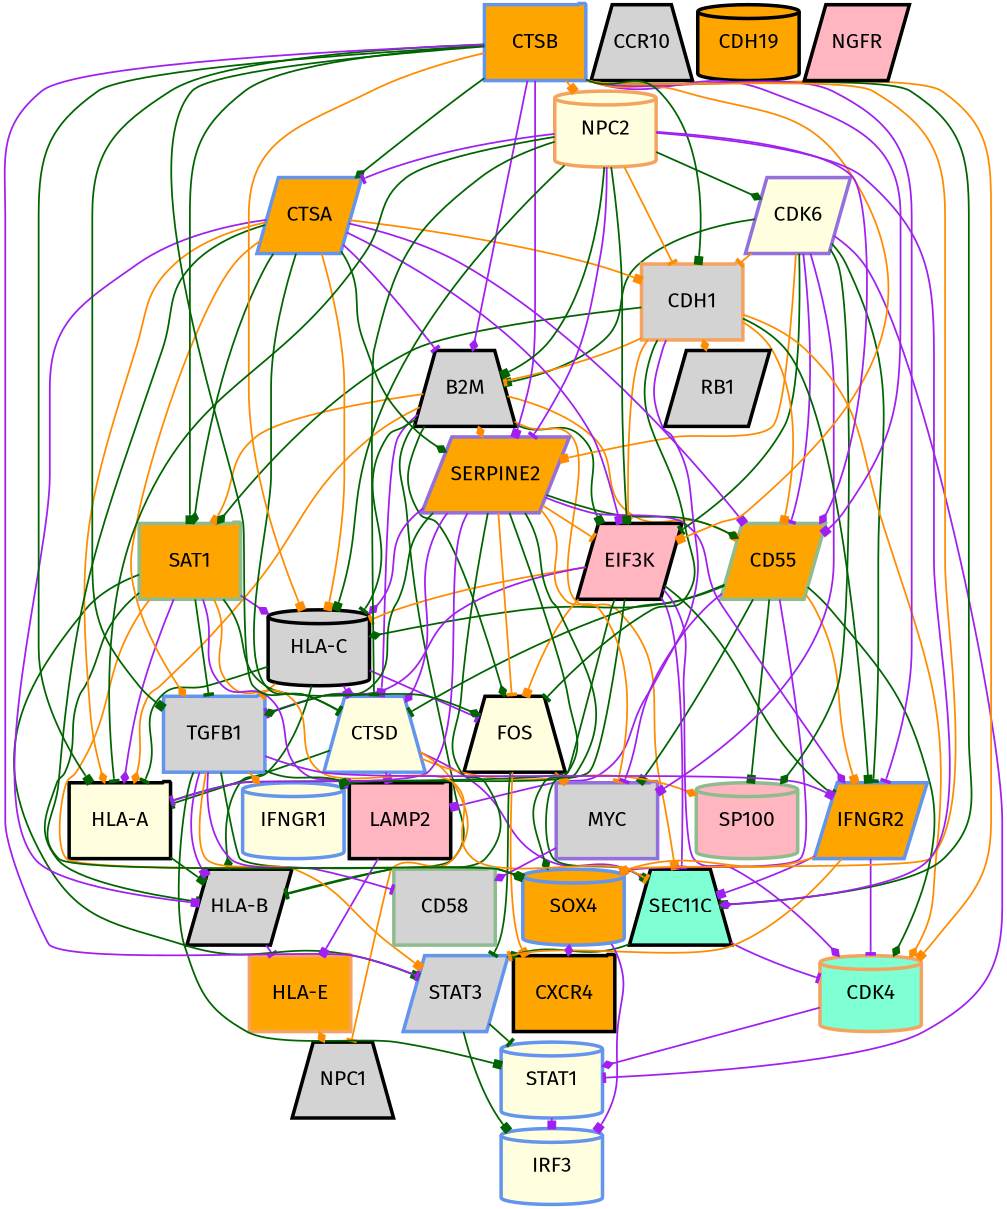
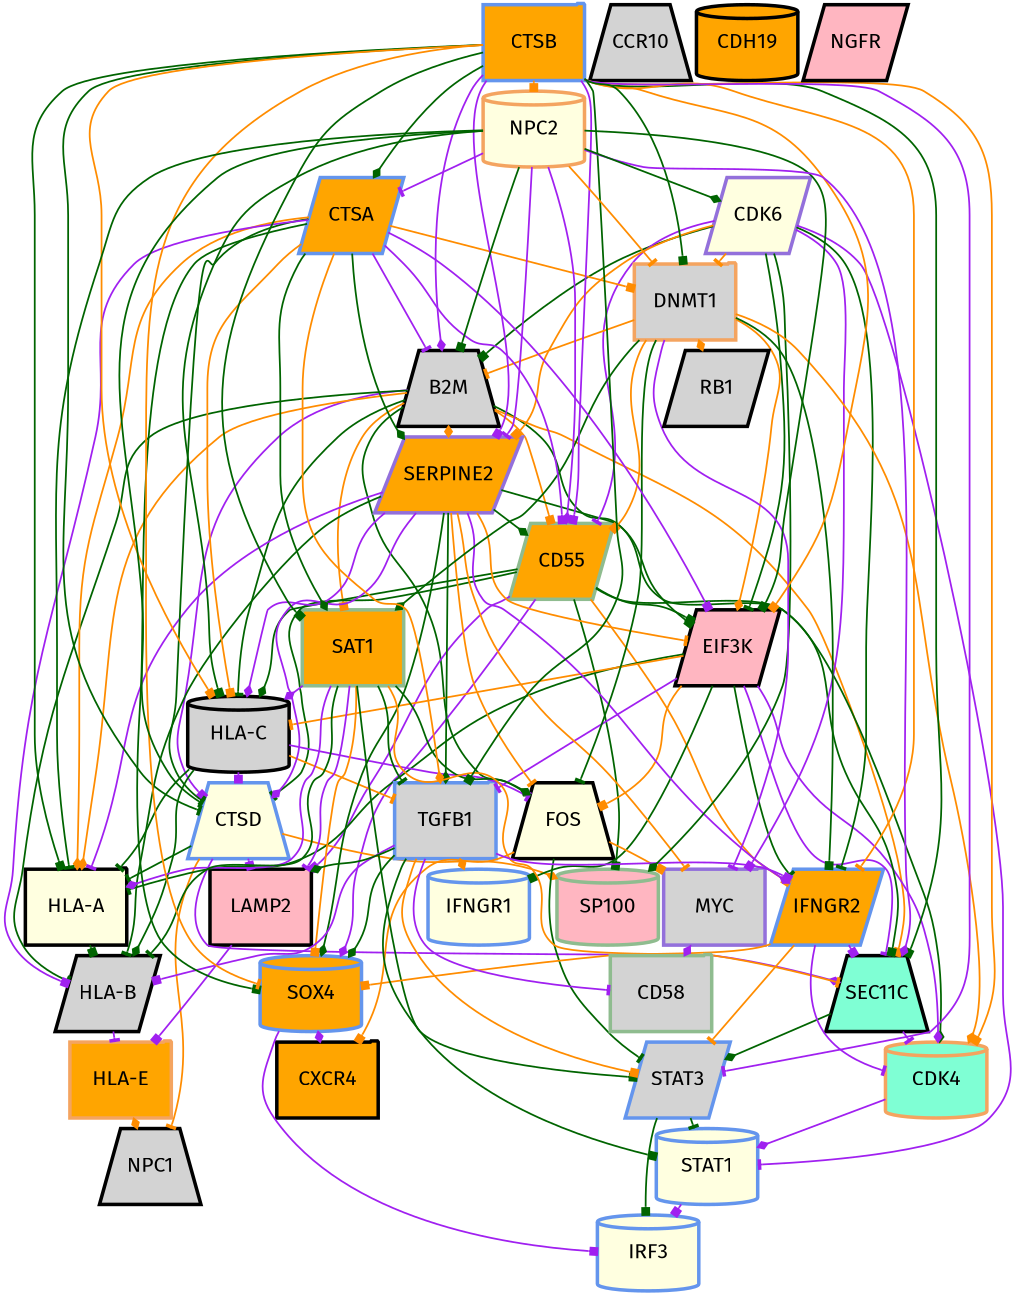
(912, 295) -> (914, 351)
(692, 302) -> (685, 302)
(702, 689) -> (640, 604)
